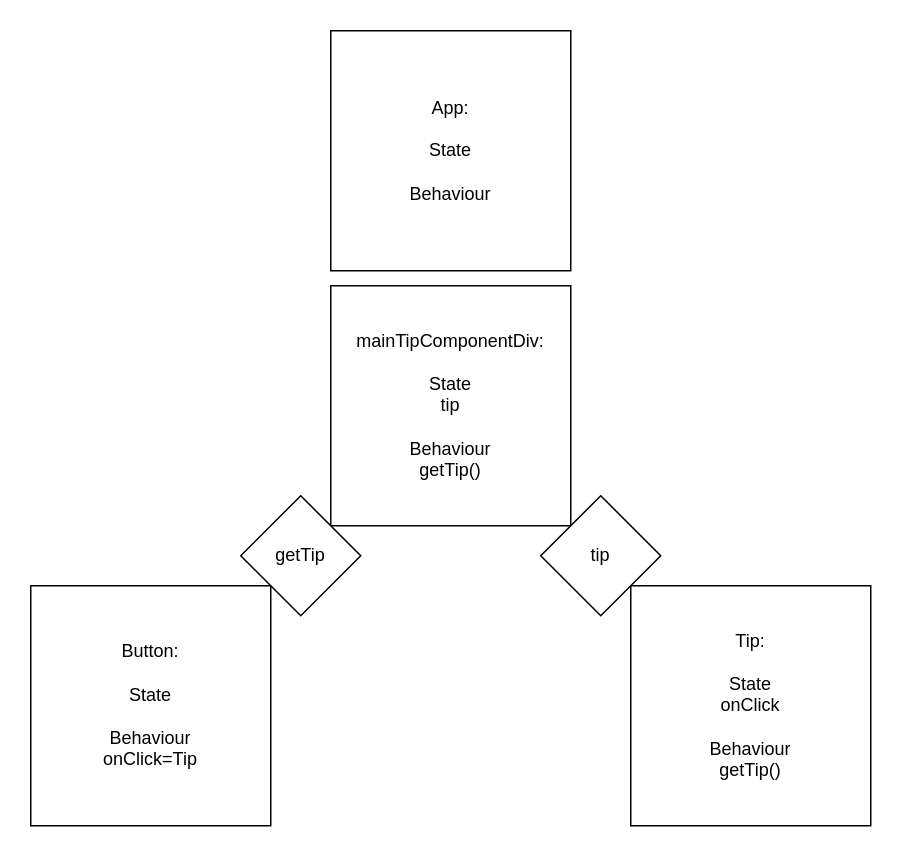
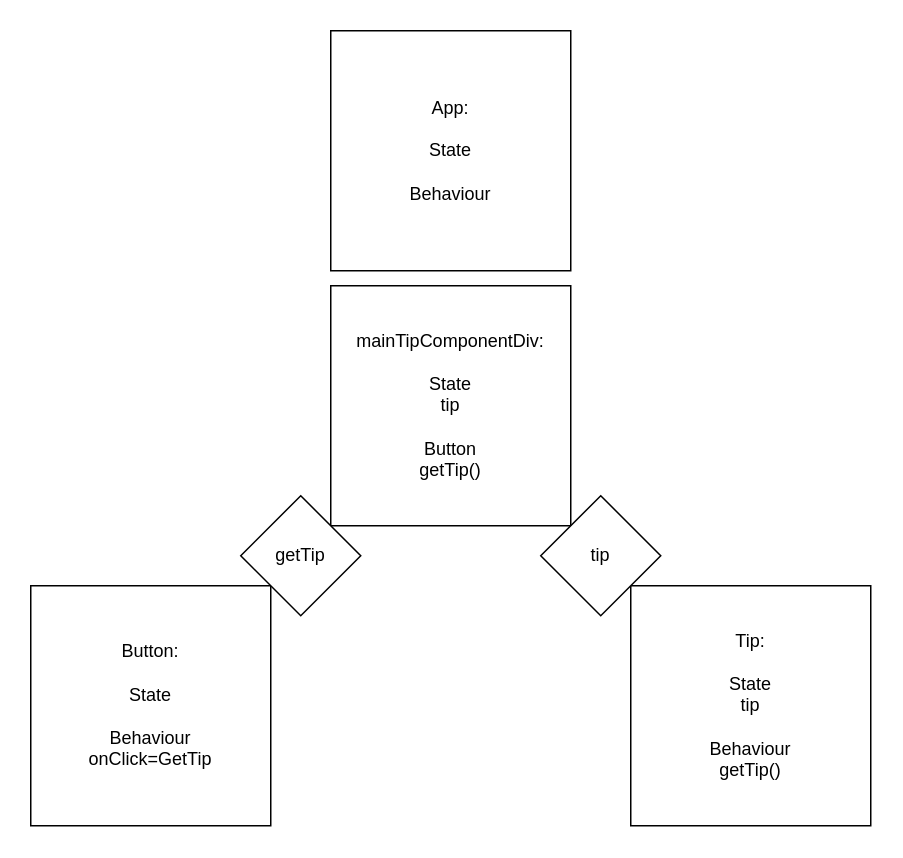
(451, 406) -> (451, 406)
(151, 706) -> (151, 706)
(751, 706) -> (751, 706)
